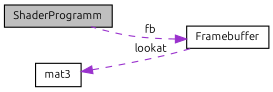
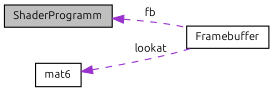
(133, 36) -> (155, 22)
(58, 75) -> (58, 75)
